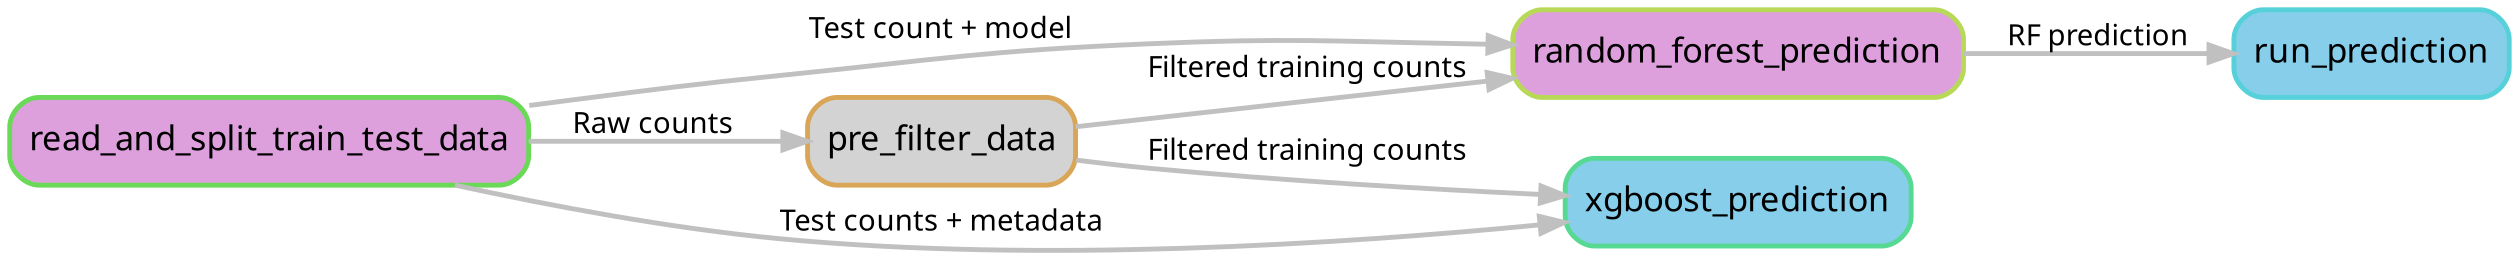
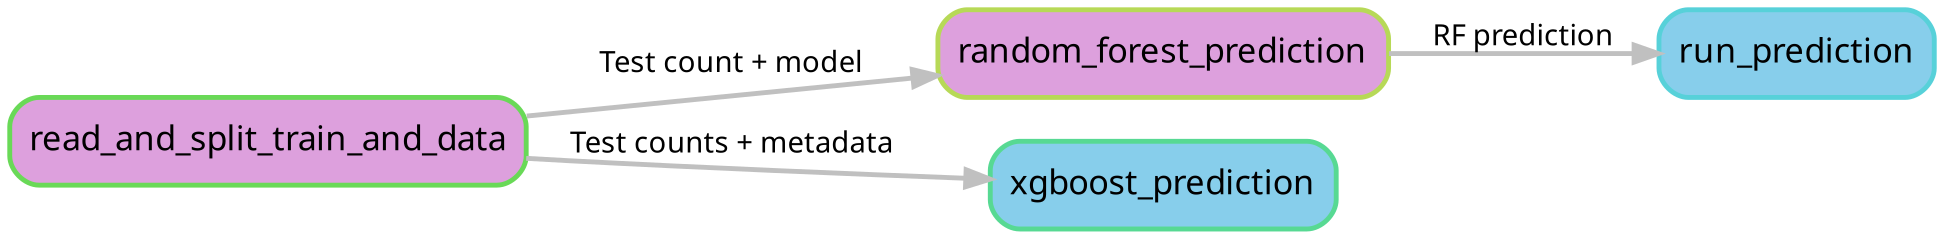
(269, 141) -> (268, 141)
(942, 141) -> none
